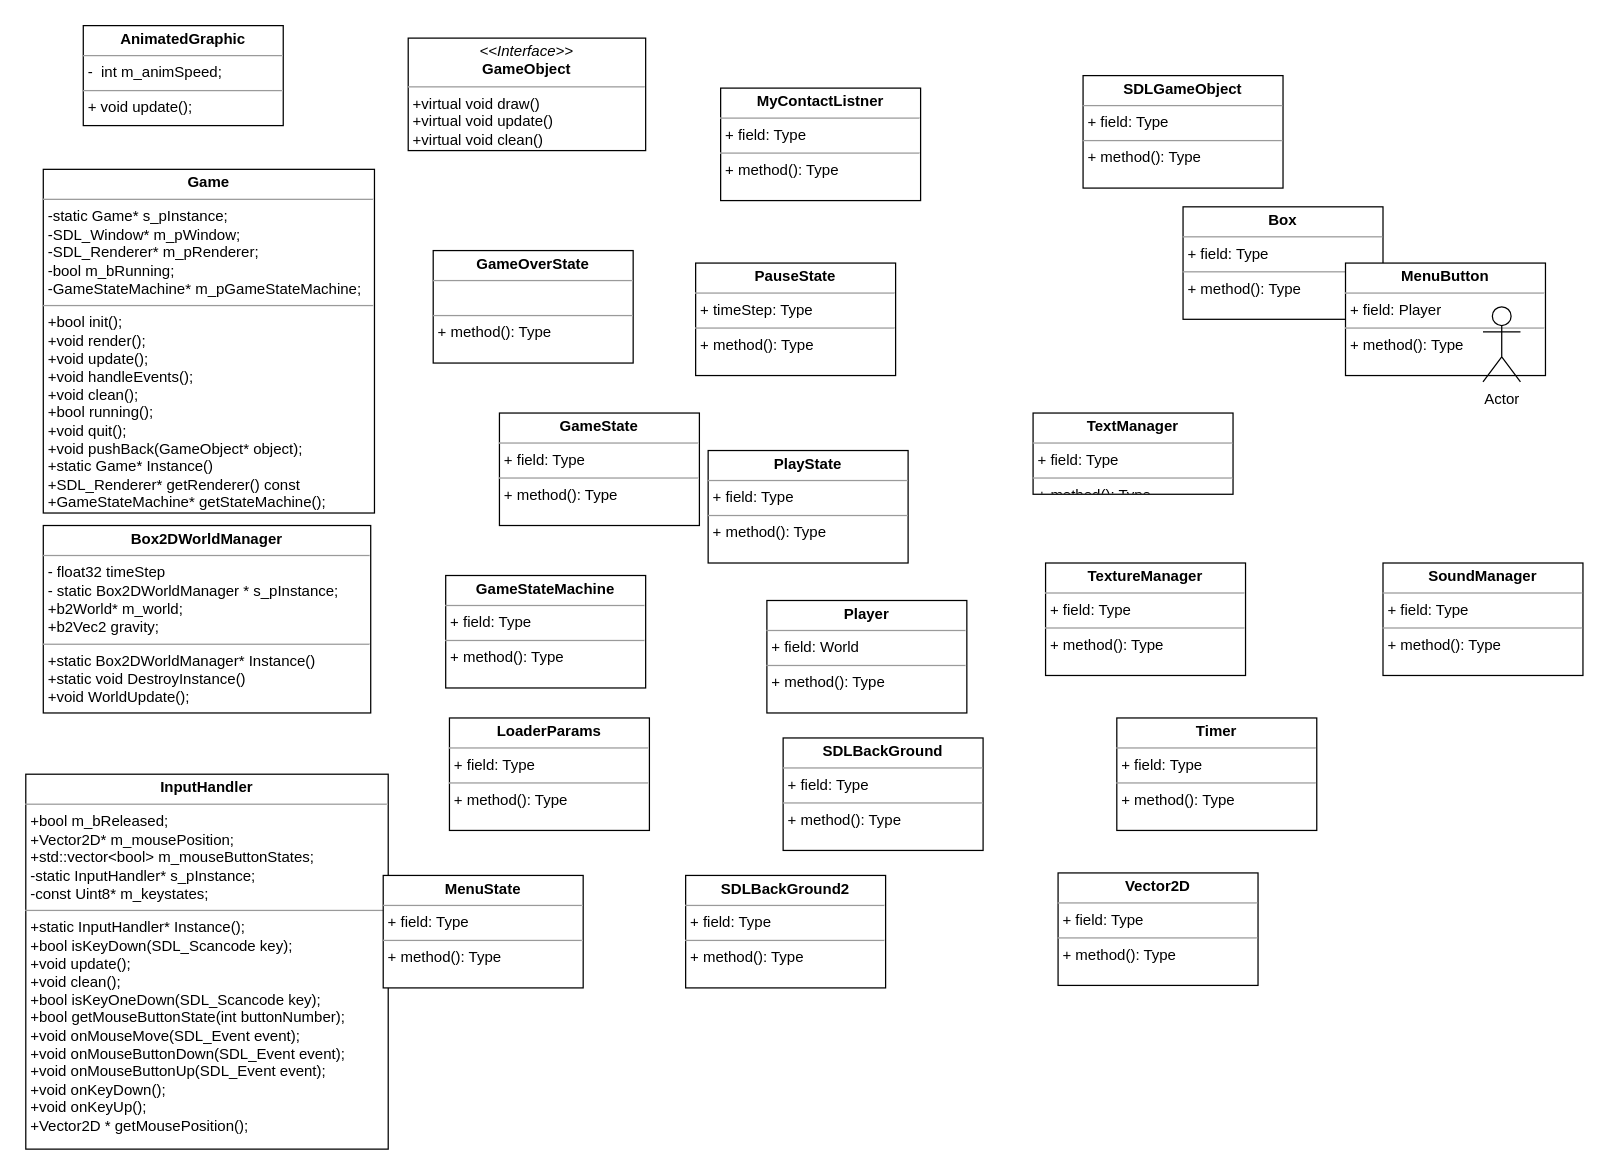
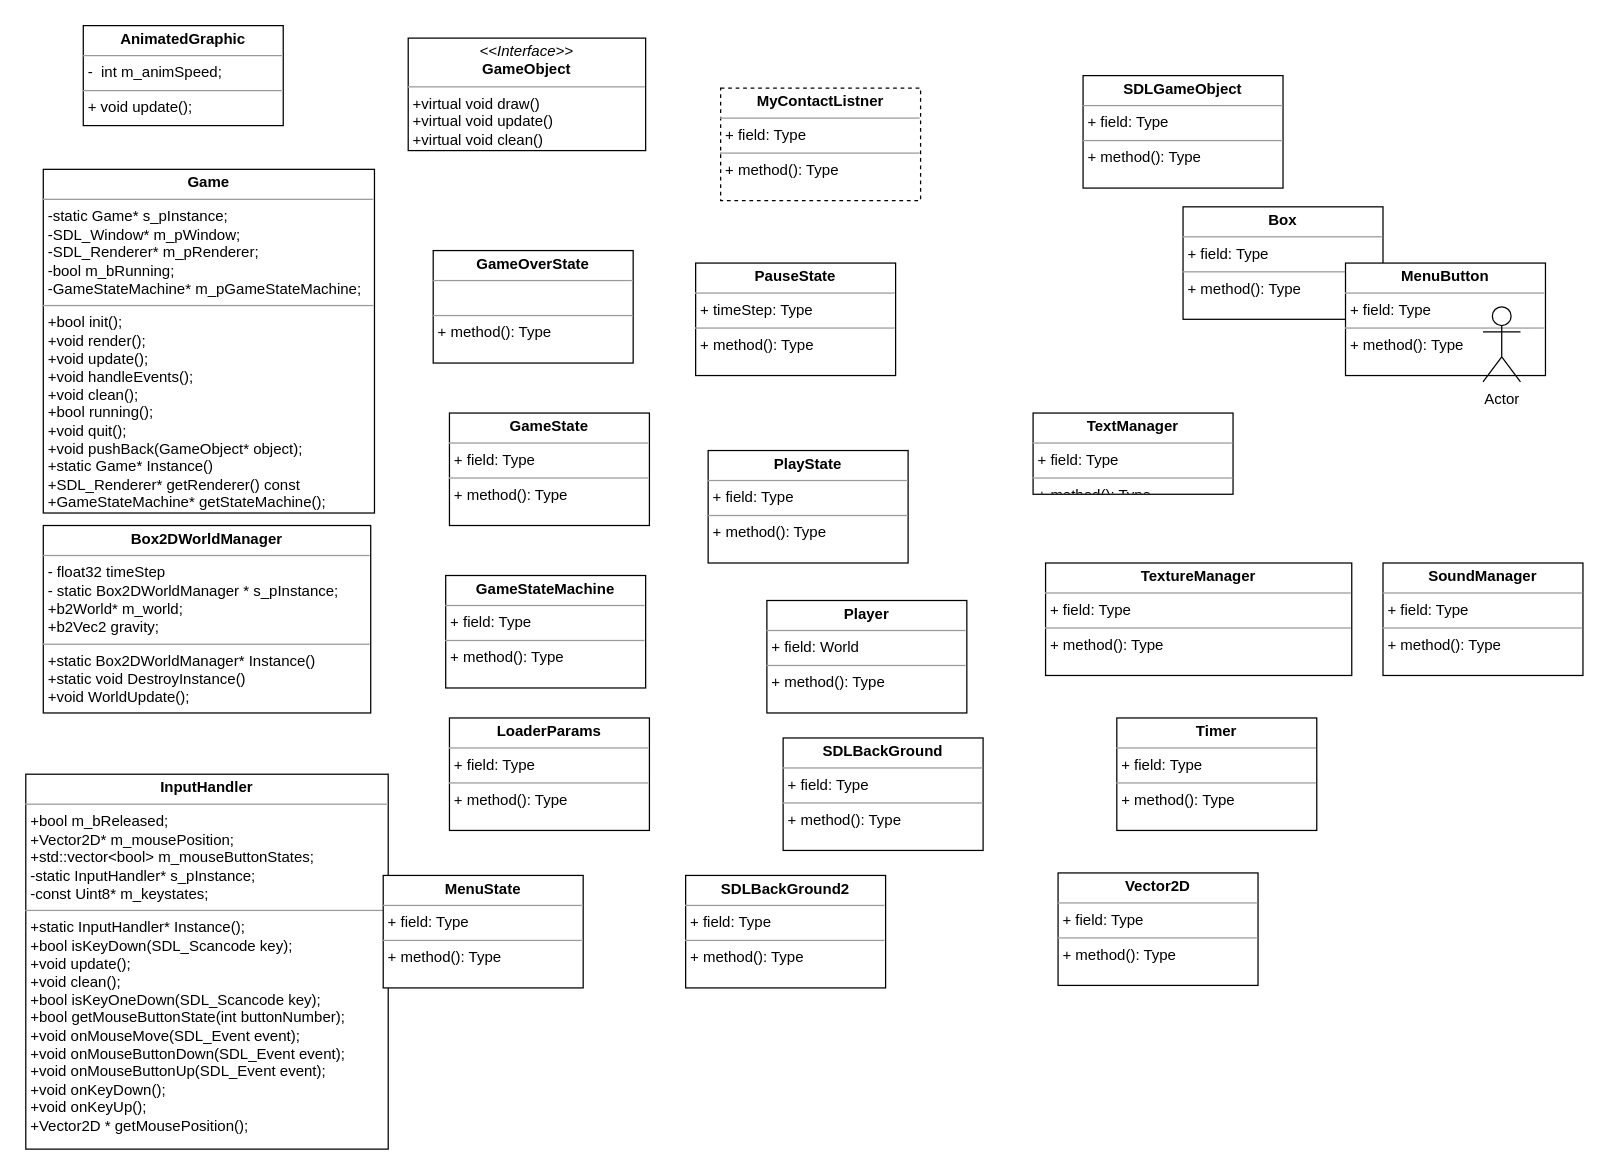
(821, 144) -> (821, 144)
(1407, 290) -> (1407, 290)
(599, 469) -> (549, 469)
(1146, 619) -> (1199, 619)
